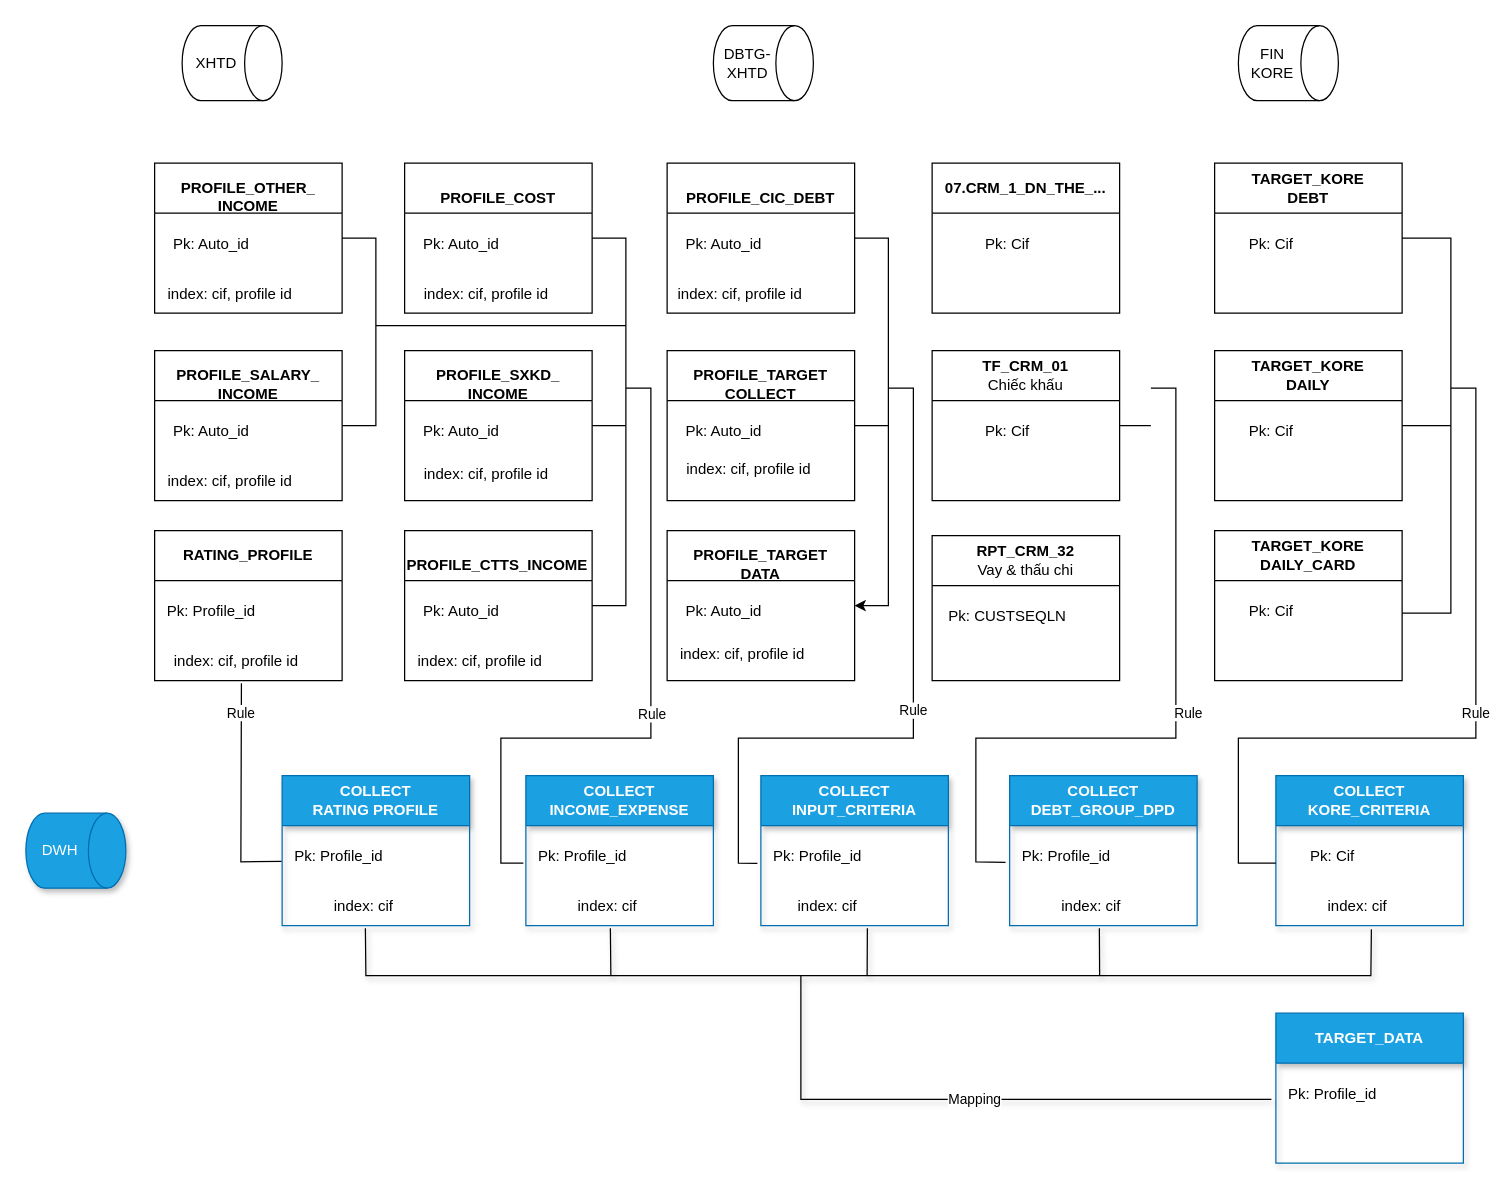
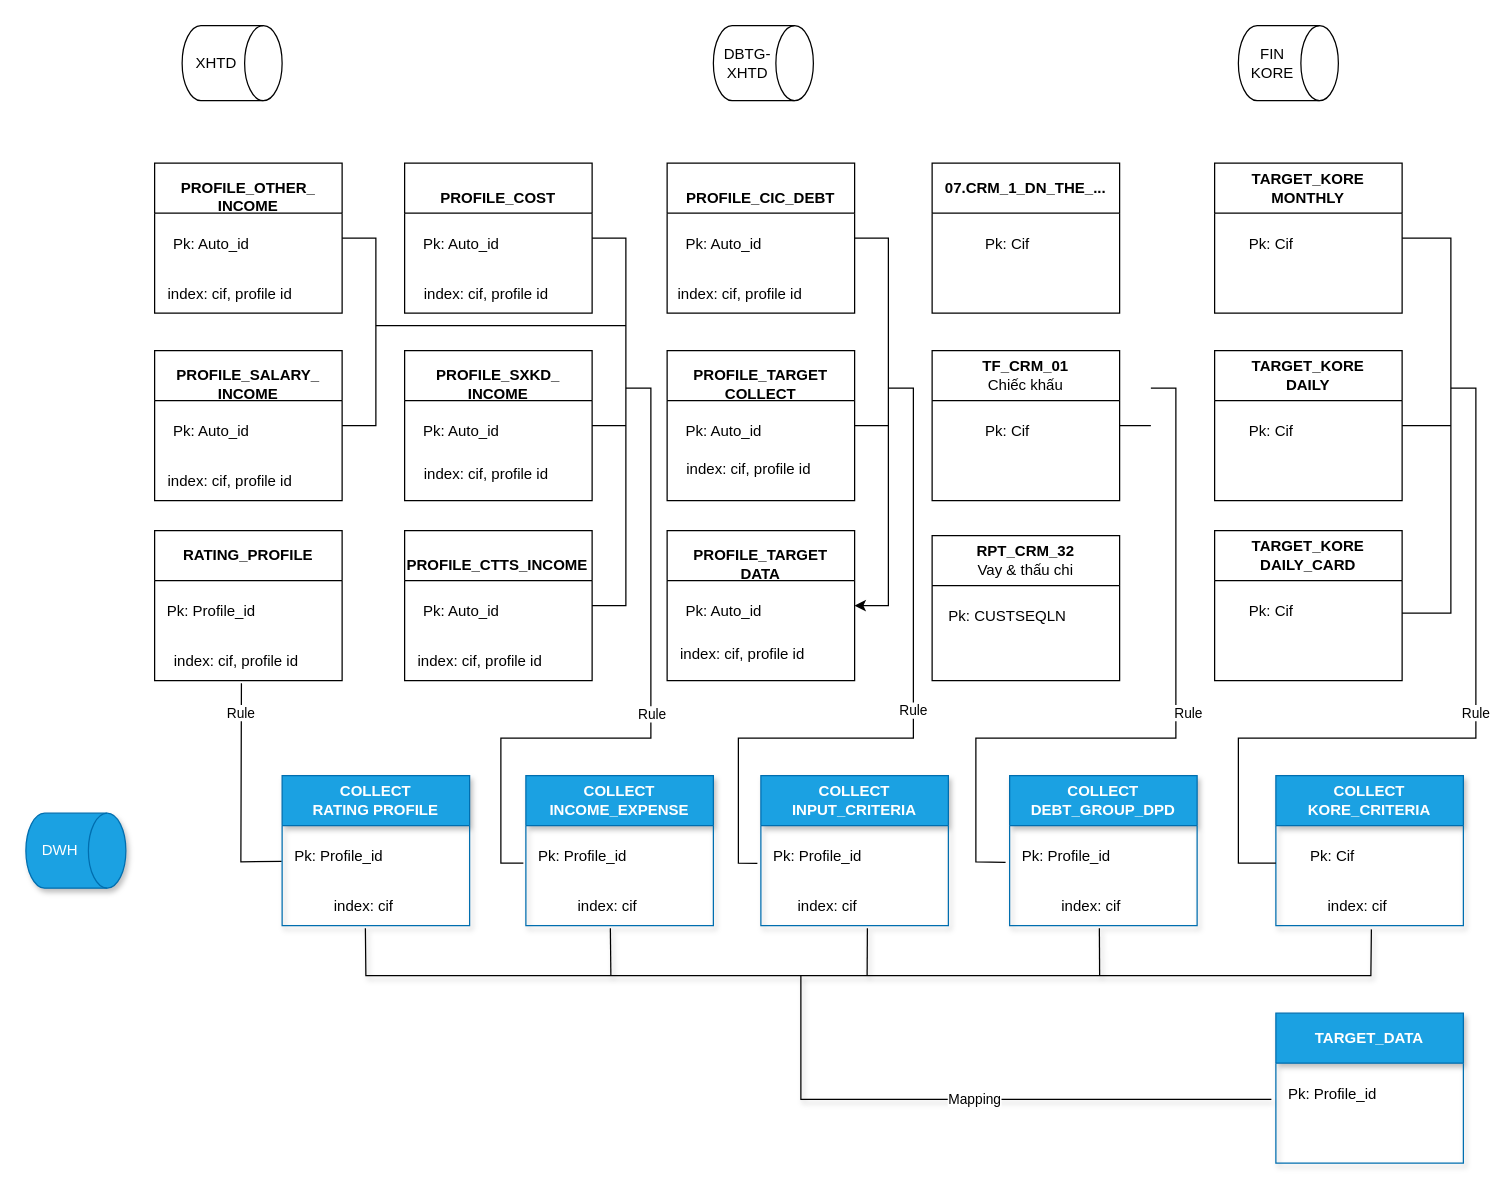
(1308, 188) -> (1308, 188)
